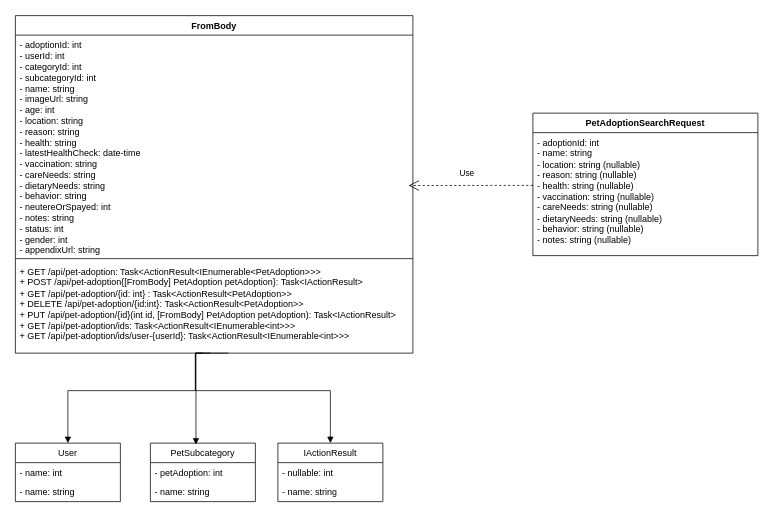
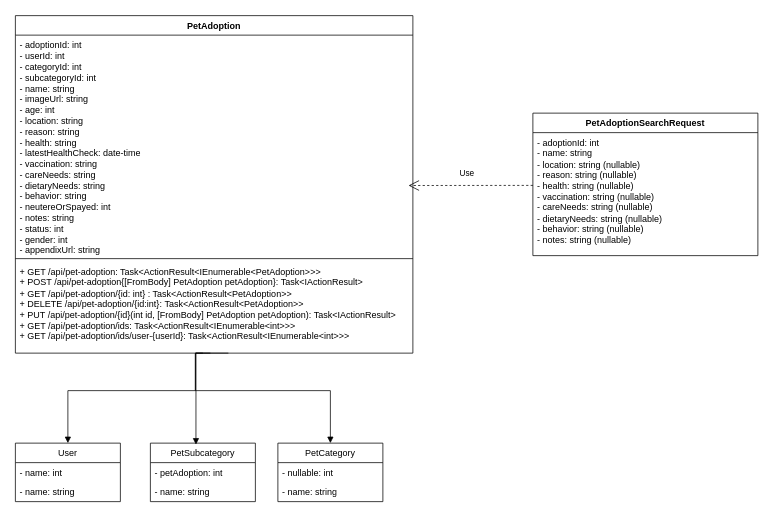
(214, 26) -> (214, 26)
(330, 453) -> (330, 453)
